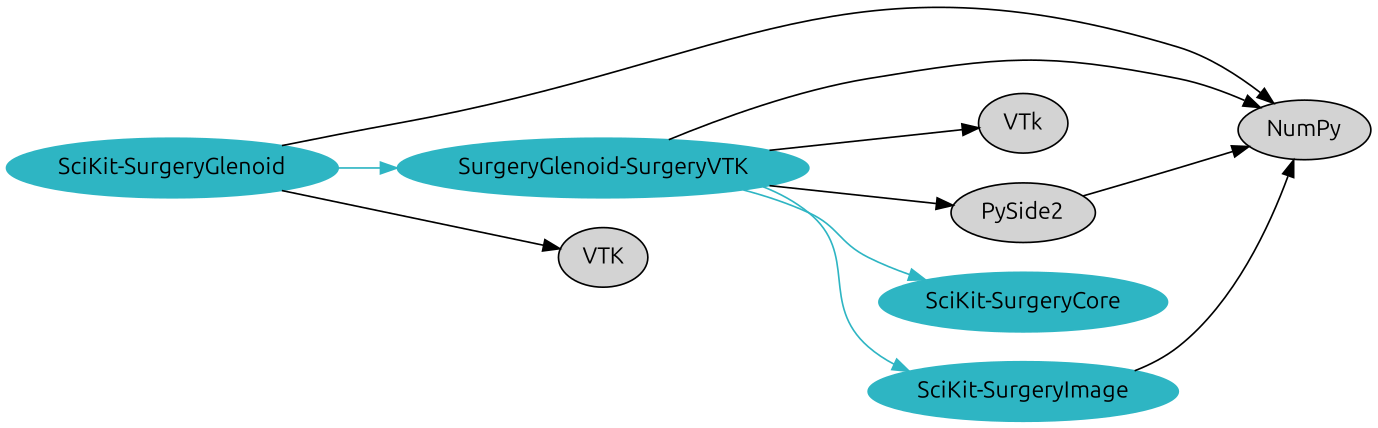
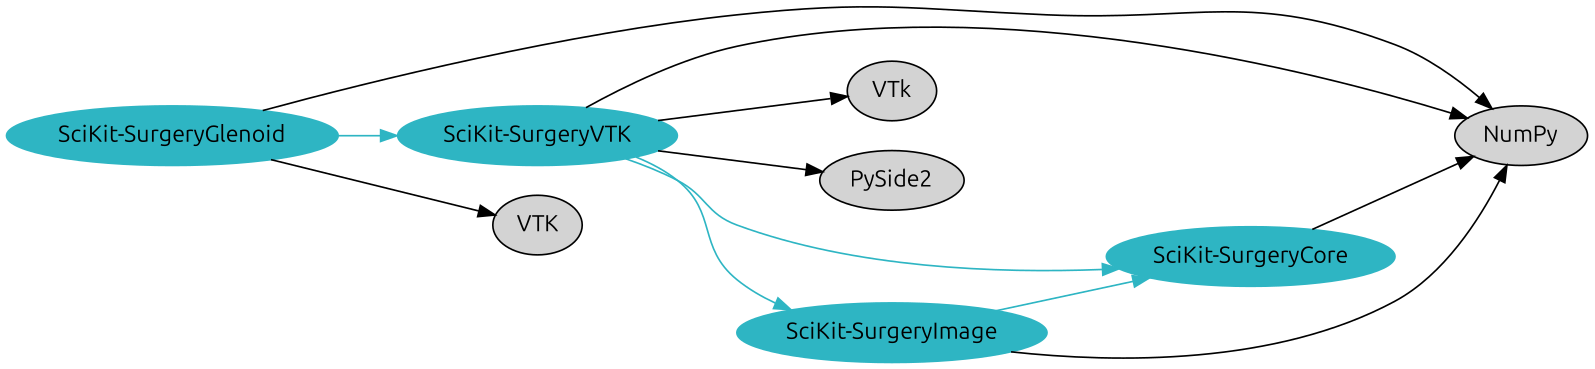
(603, 168) -> (538, 136)
(1158, 174) -> (1385, 196)
none -> (1065, 296)
